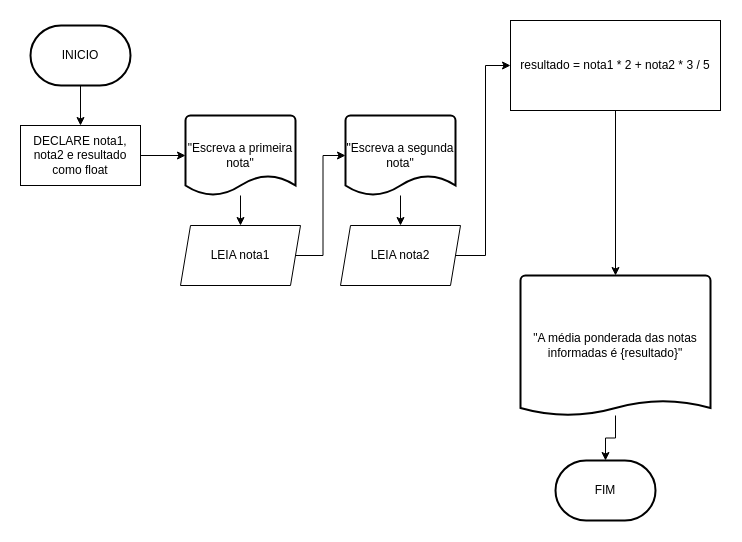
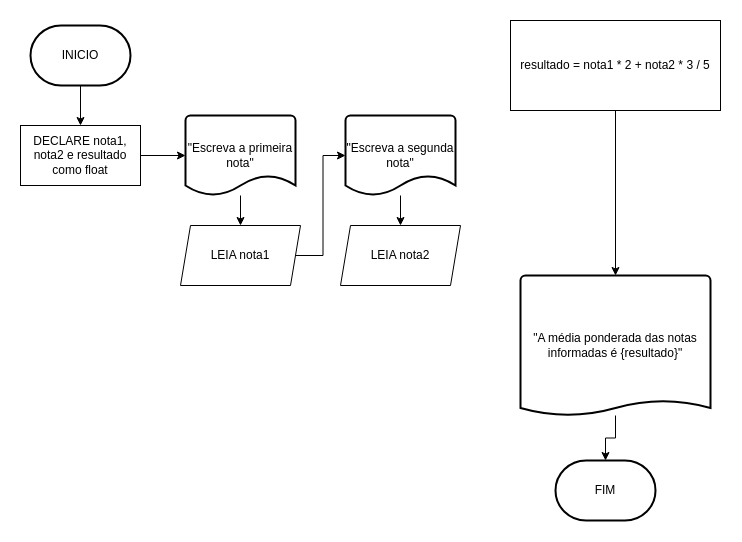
(486, 167) -> none
